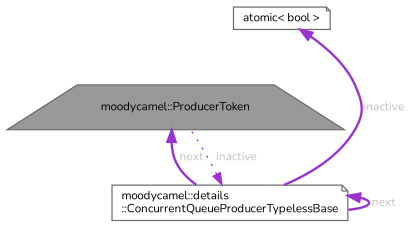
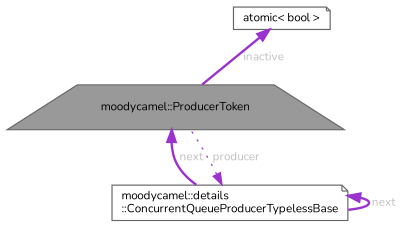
(360, 120) -> (231, 61)
(235, 157) -> (235, 157)
